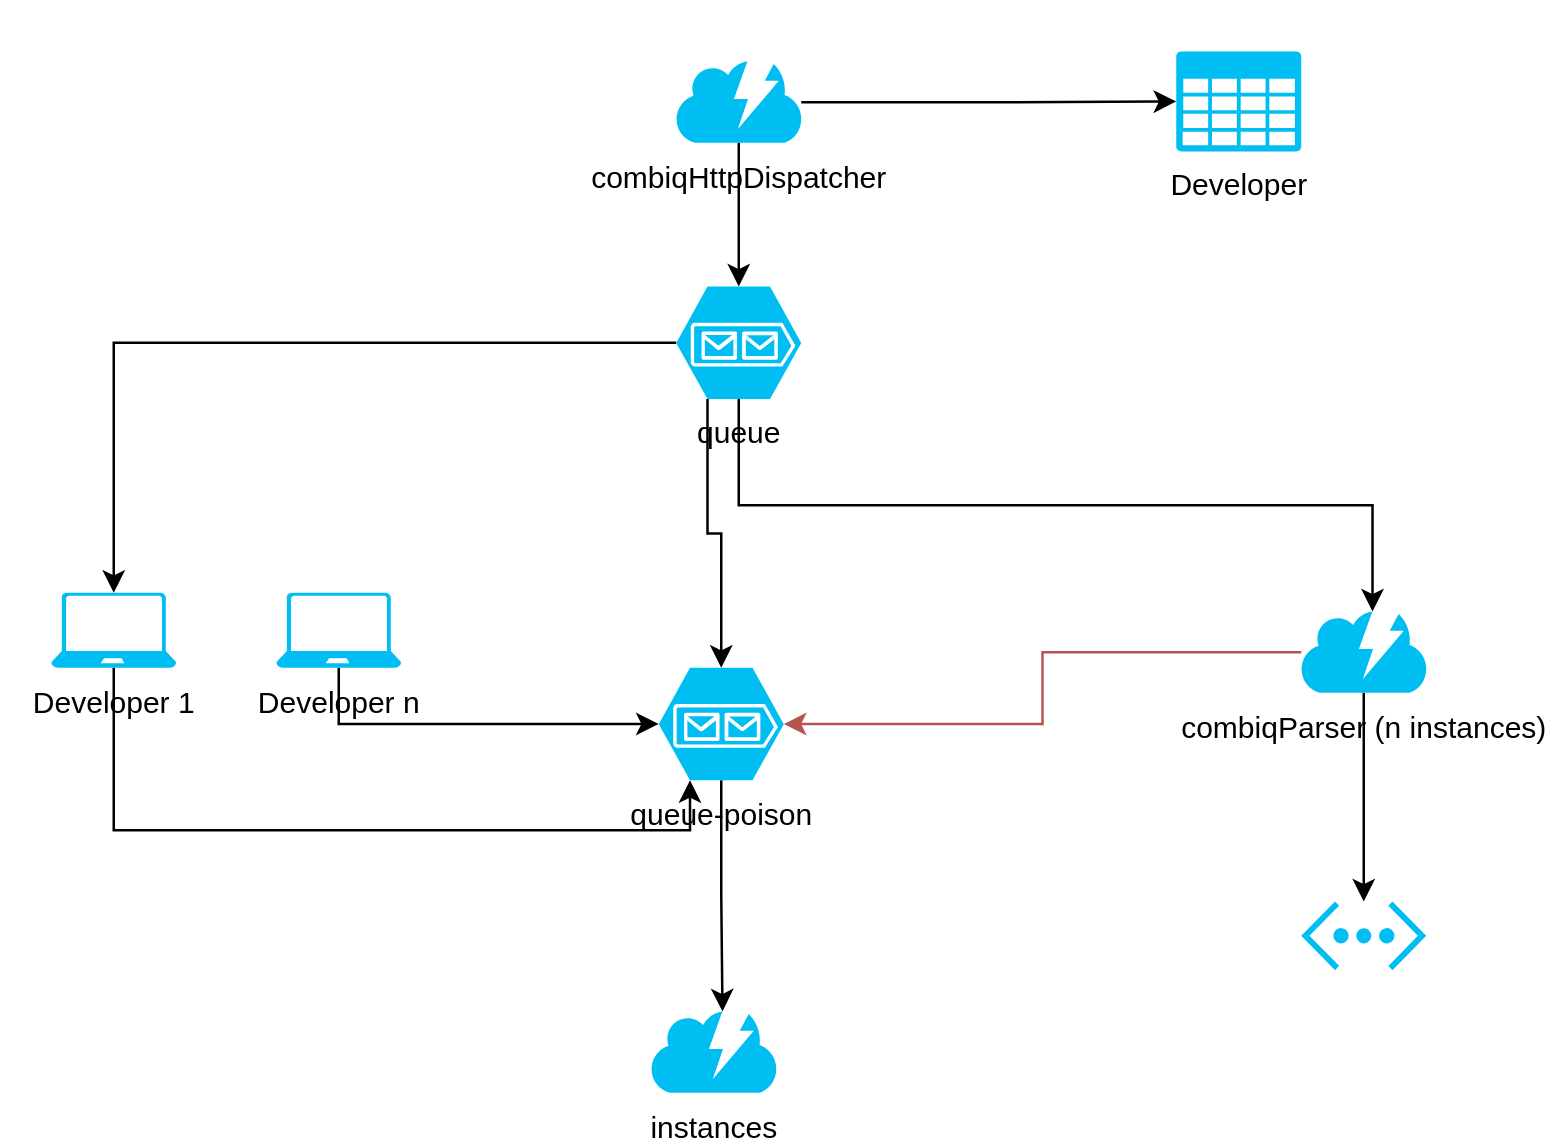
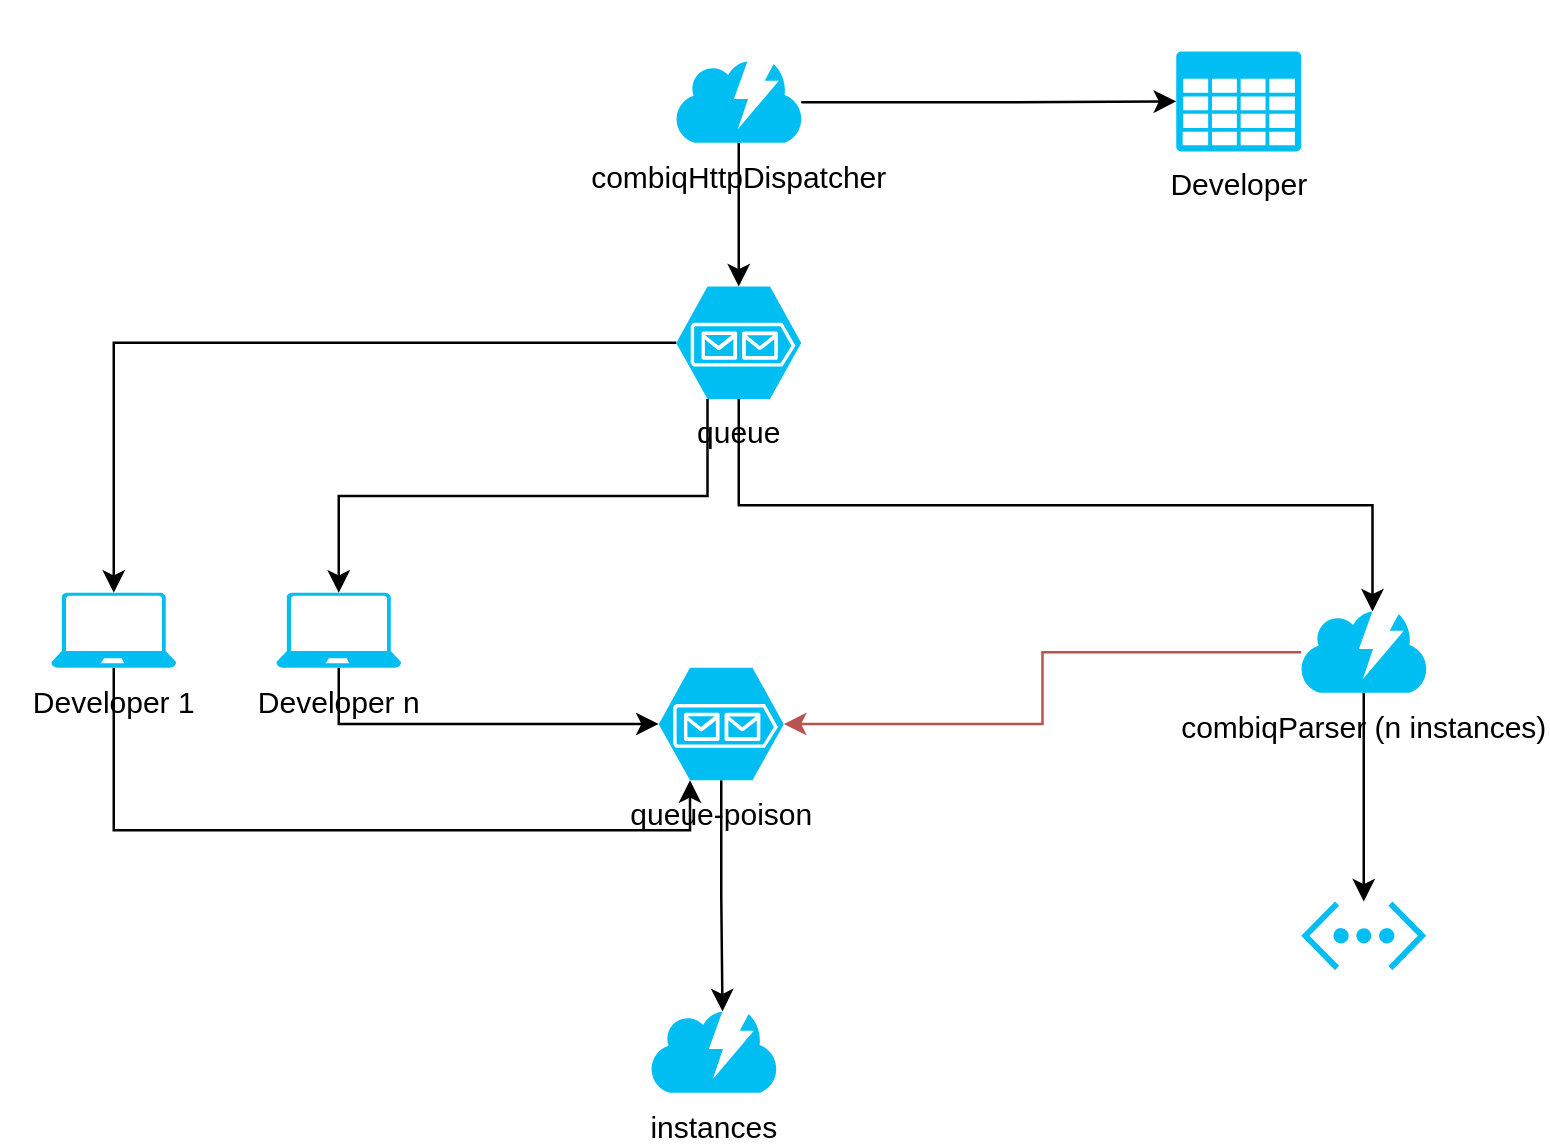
(721, 566) -> (484, 496)
